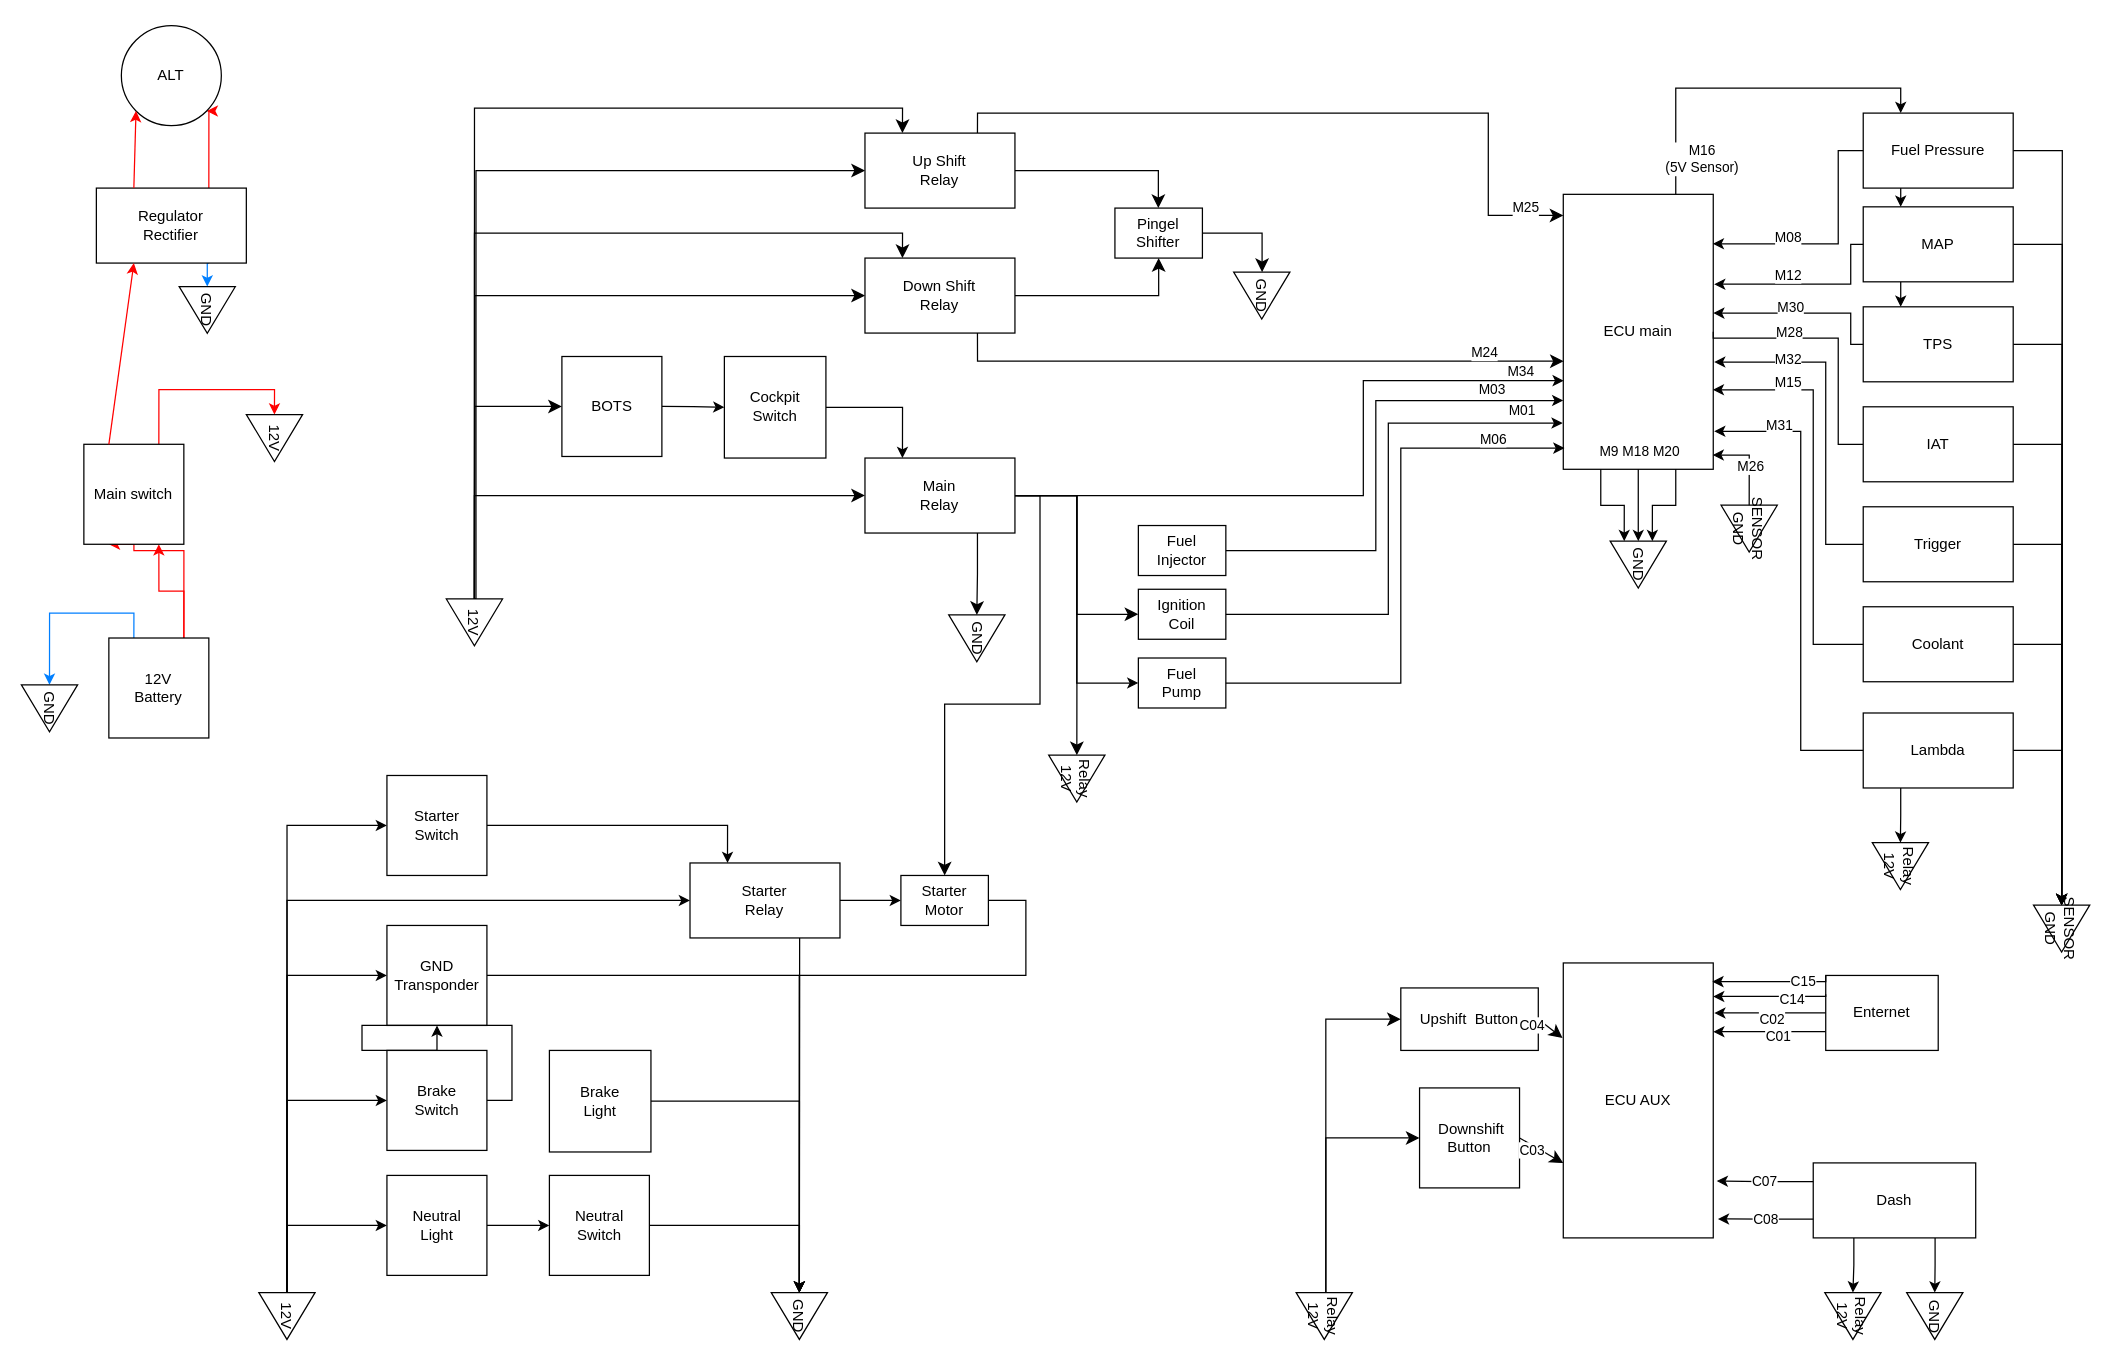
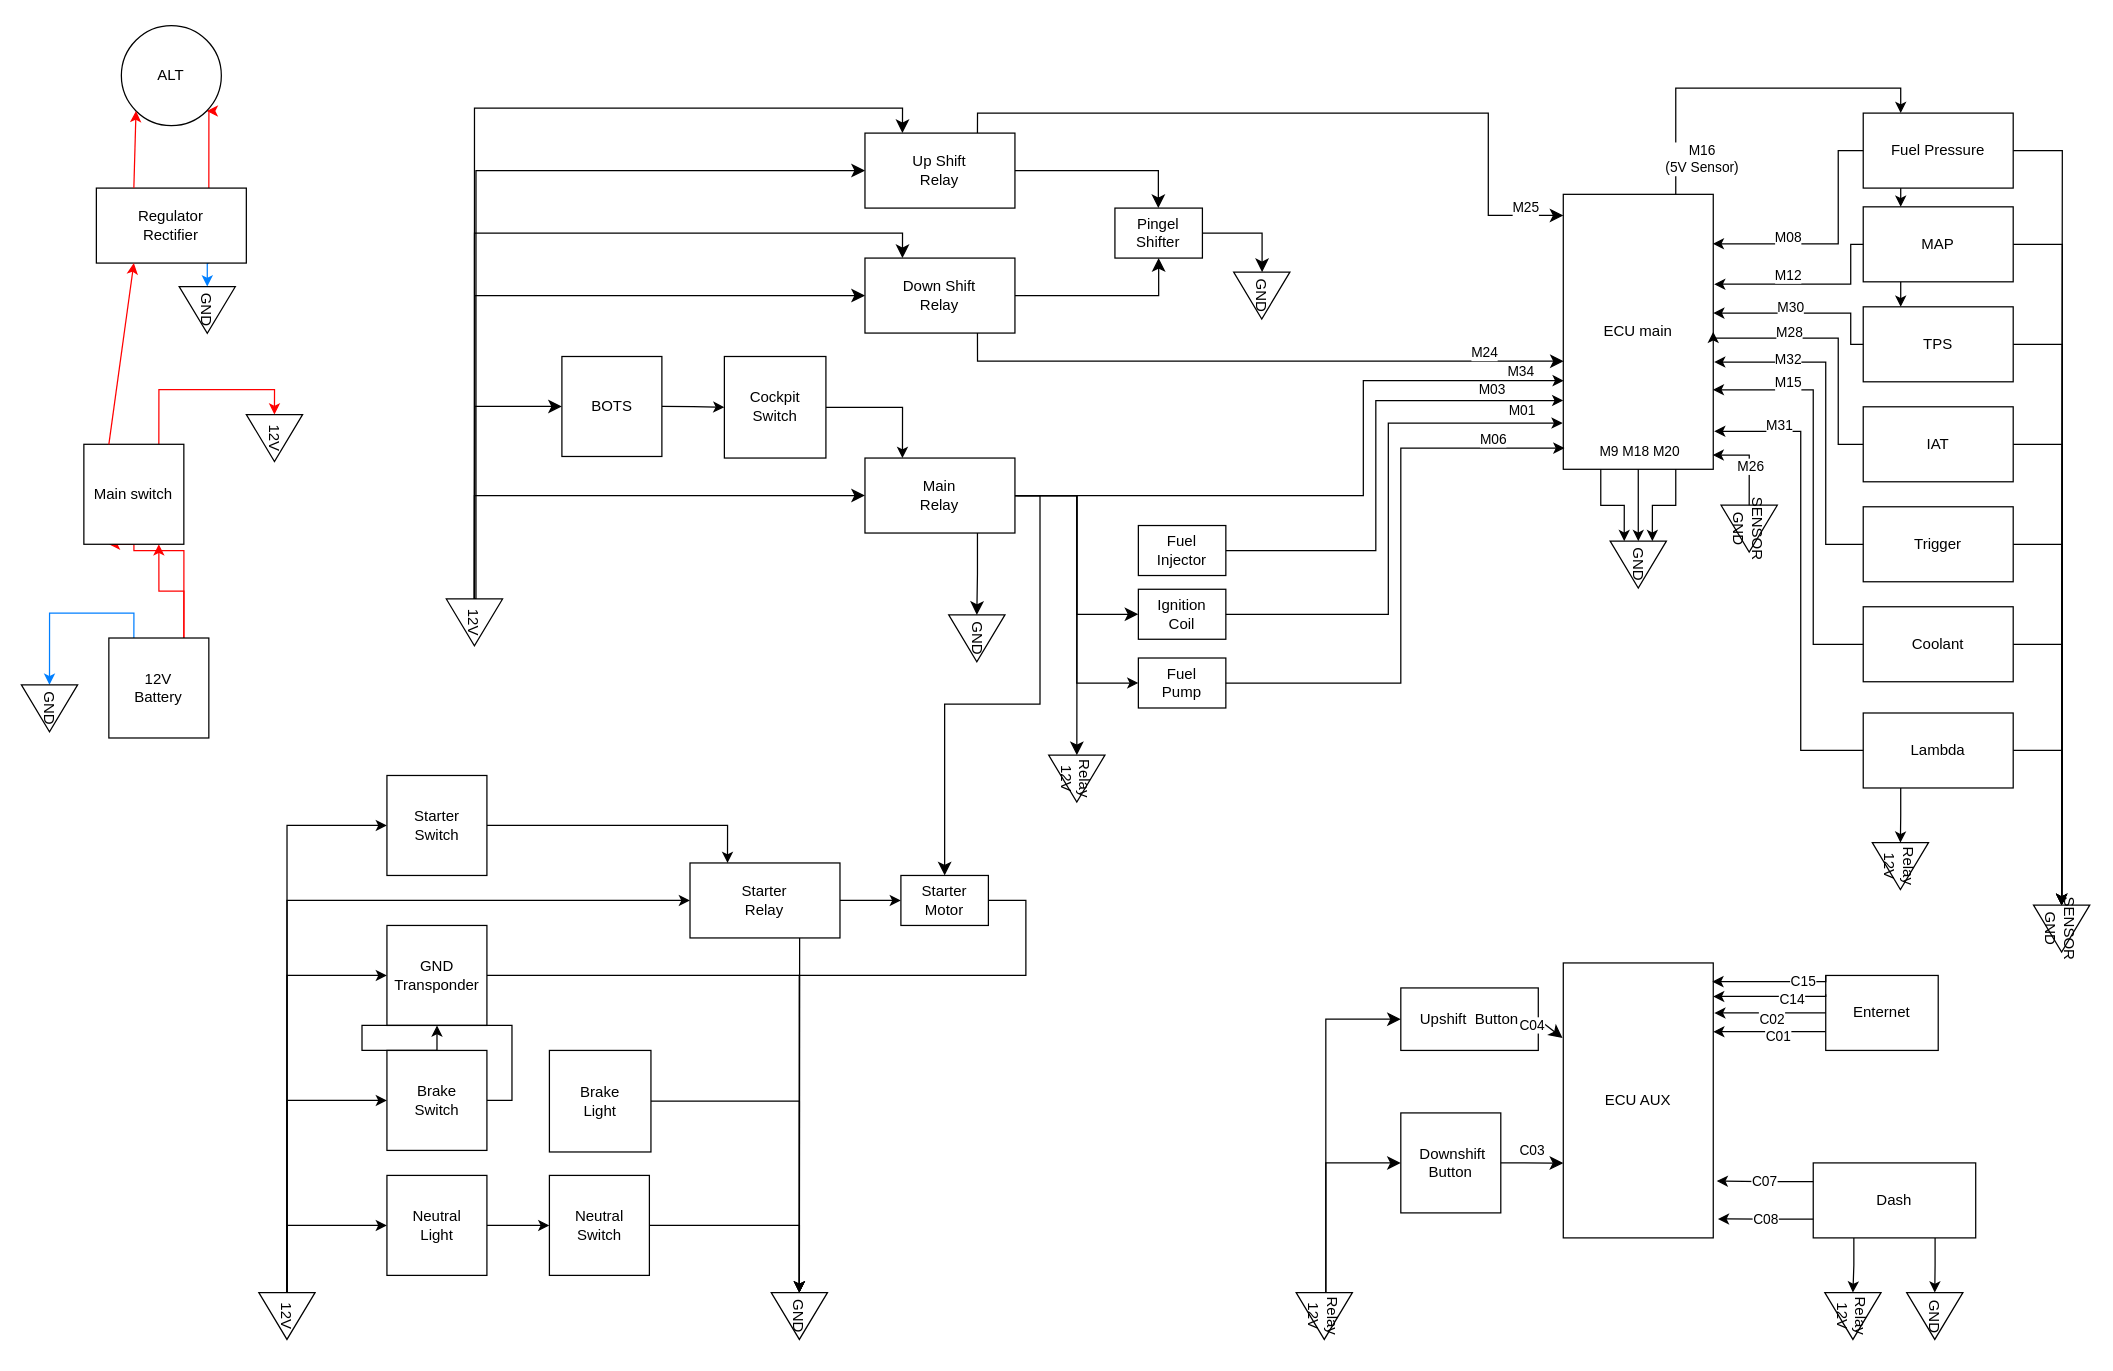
(1713, 338) -> (1716, 338)
(1469, 1138) -> (1451, 1163)
